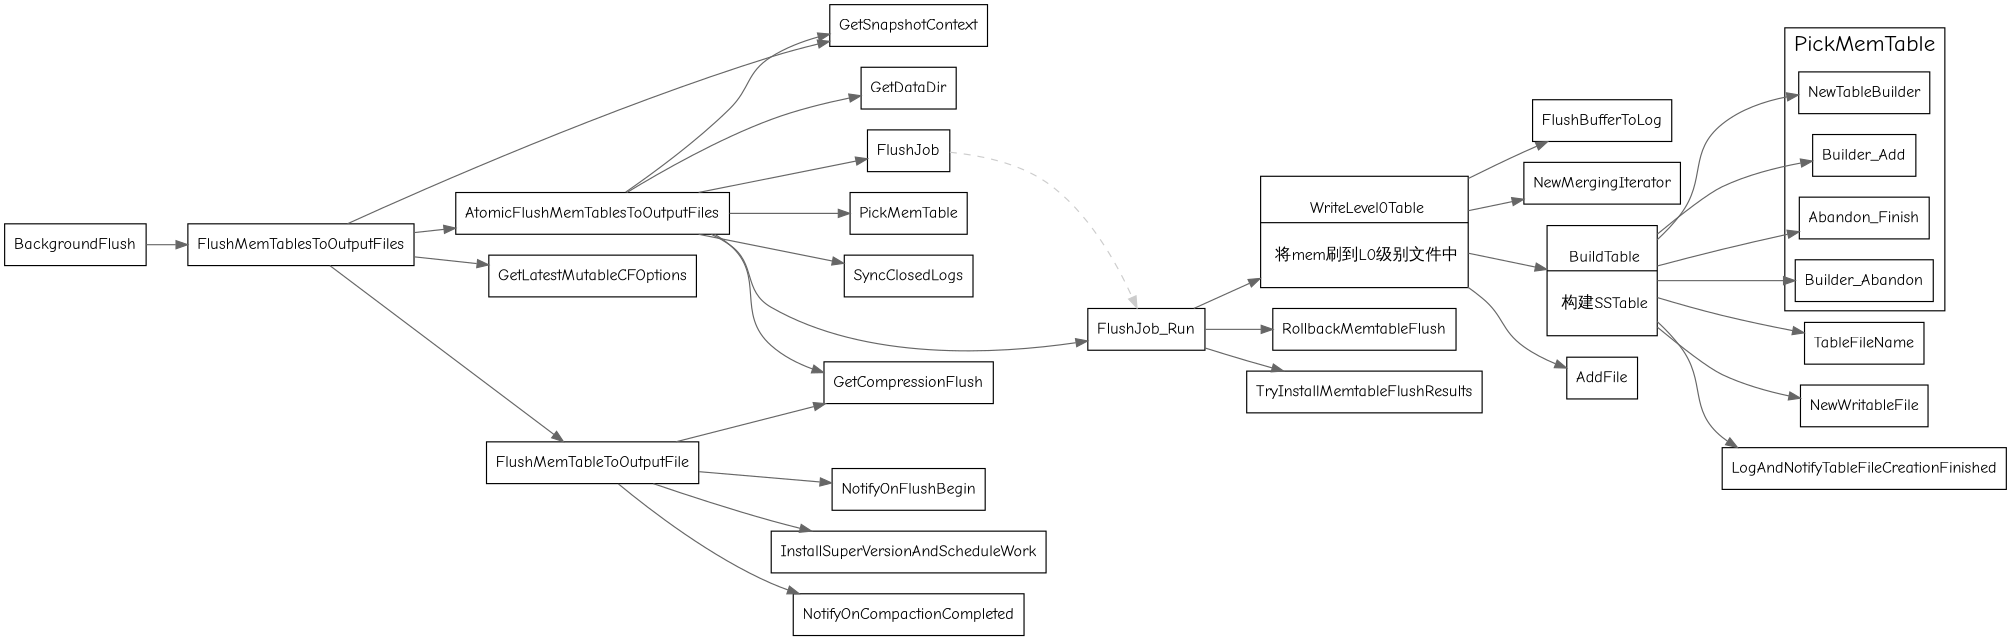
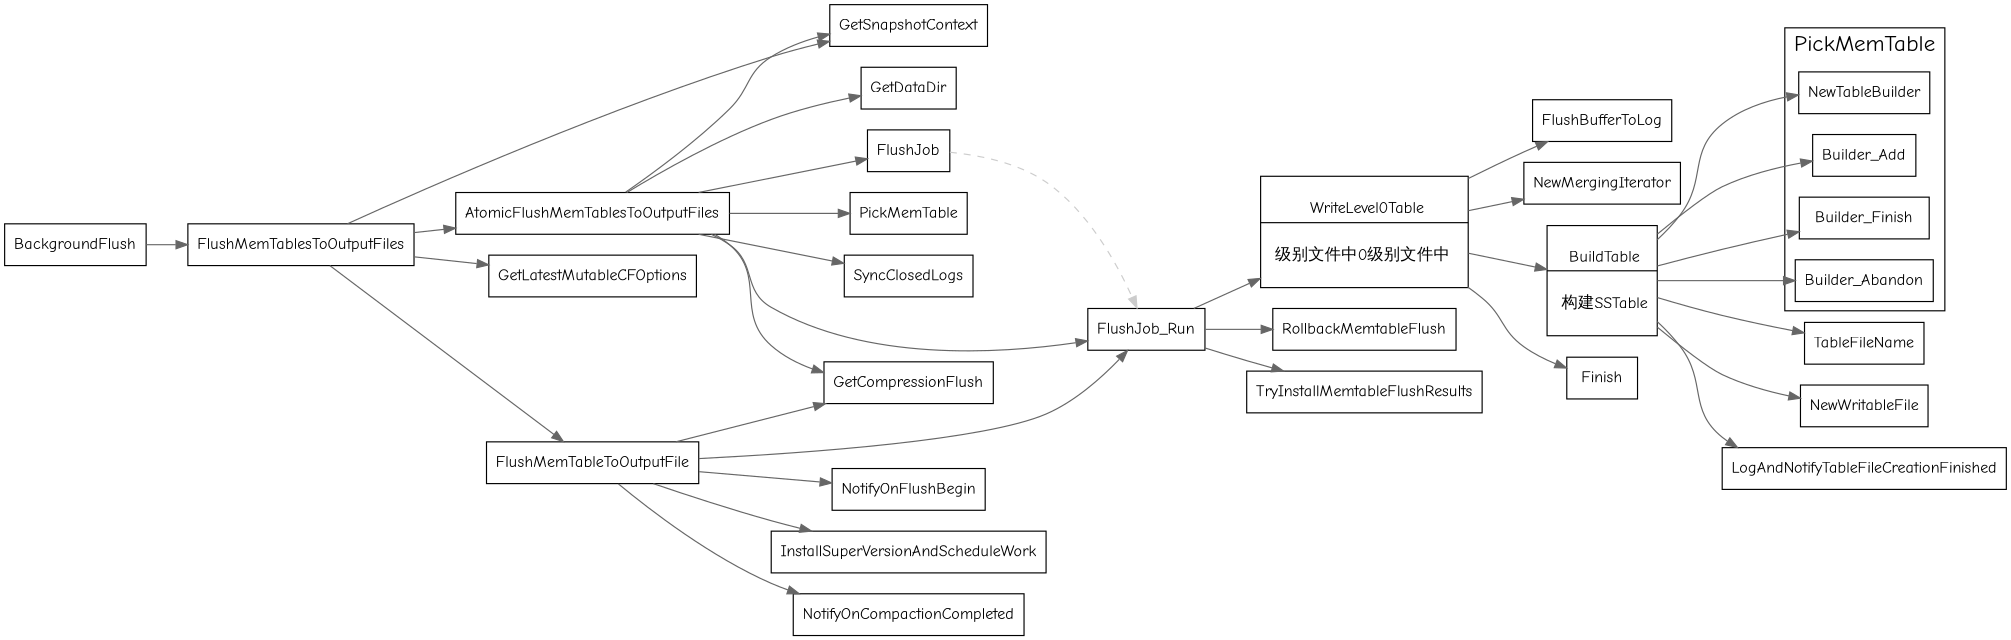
(1864, 218) -> (1864, 218)
(1364, 255) -> (1360, 255)
(1602, 378) -> (1602, 378)
none -> (919, 441)
